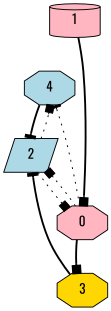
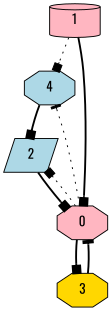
(35, 119) -> (35, 119)
(45, 127) -> (64, 50)
(49, 187) -> (49, 187)
(45, 229) -> (89, 259)
